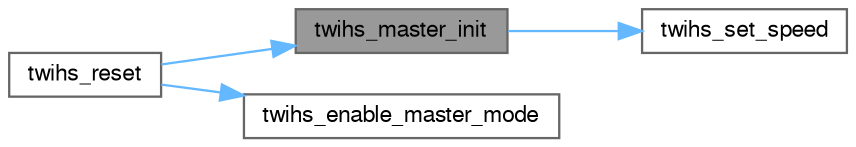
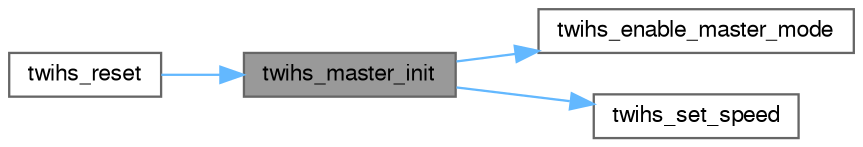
(191, 89) -> (486, 58)
